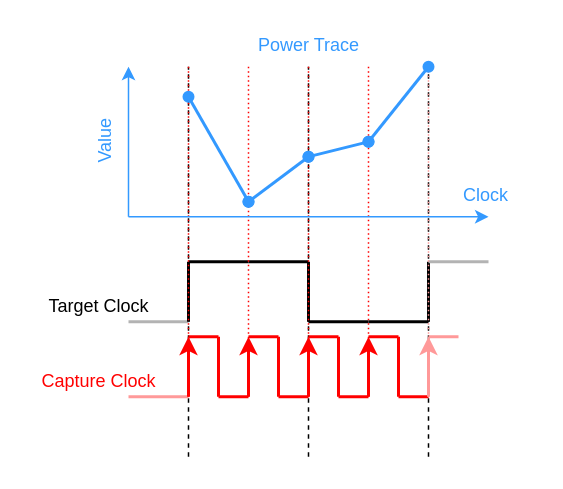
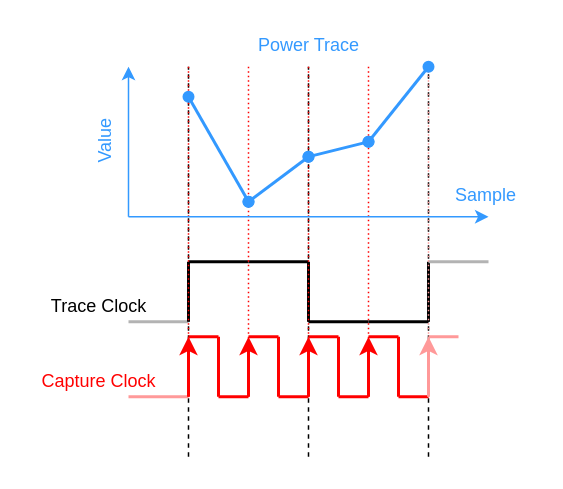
(486, 196) -> (486, 196)
(99, 307) -> (99, 307)
